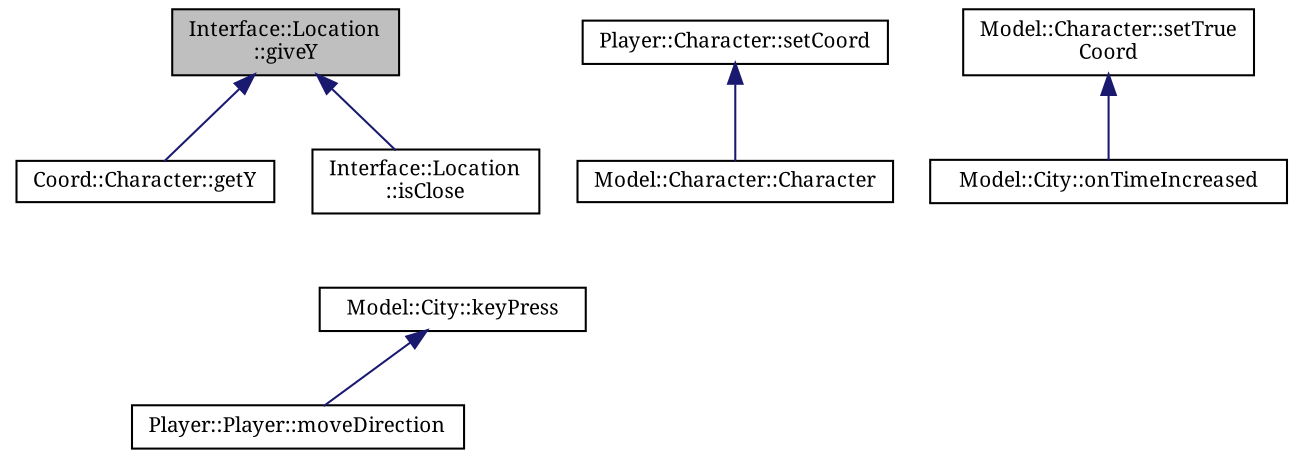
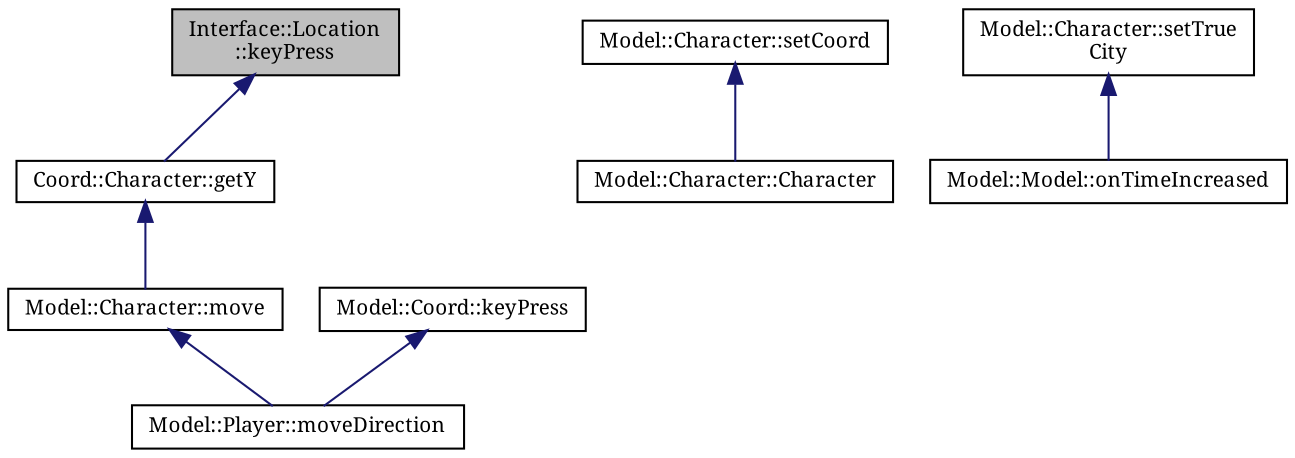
(286, 42) -> (286, 42)
(735, 42) -> (735, 42)
(1109, 42) -> (1109, 42)
(426, 182) -> none
(1109, 182) -> (1109, 182)
none -> (145, 309)
(453, 309) -> (453, 309)
(298, 427) -> (298, 427)
